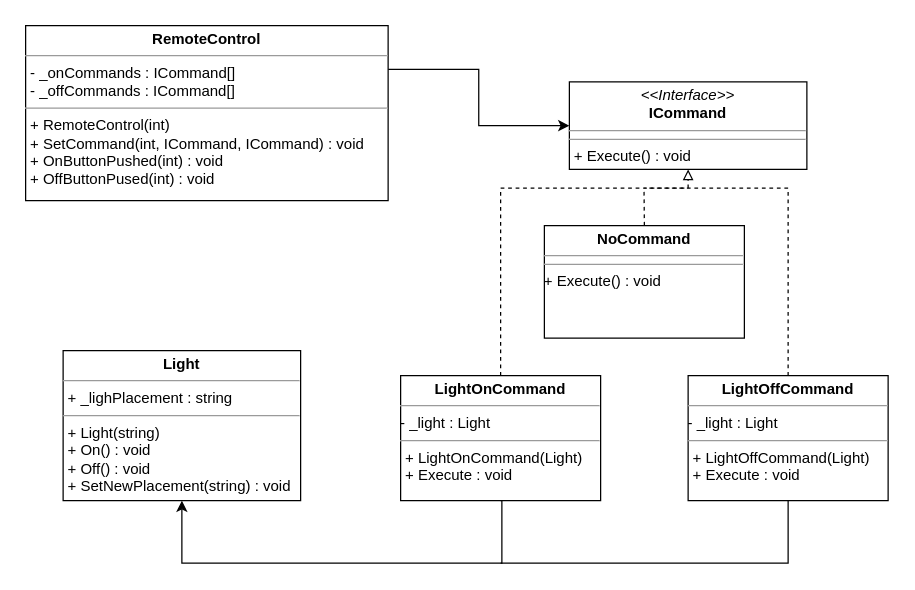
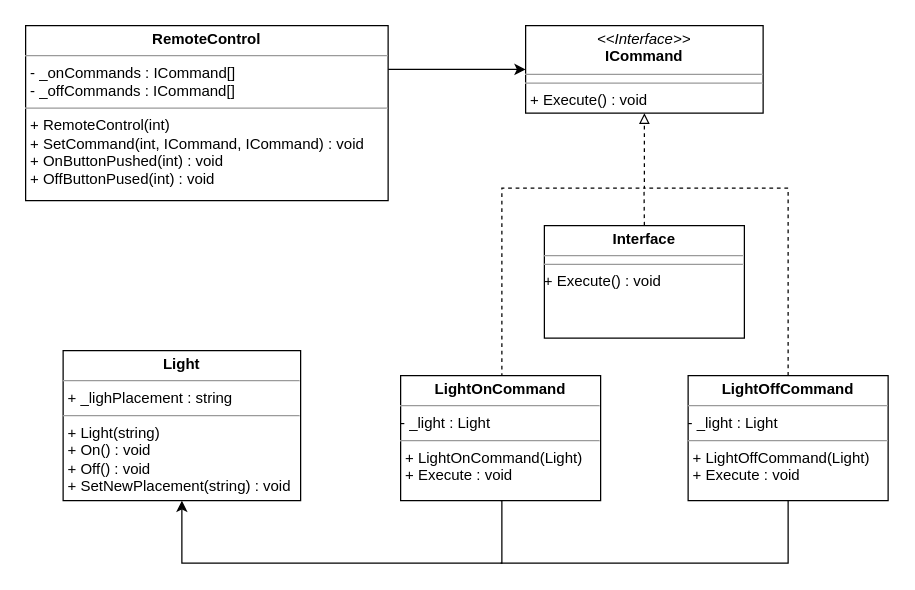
(688, 126) -> (644, 69)
(610, 244) -> (610, 244)
